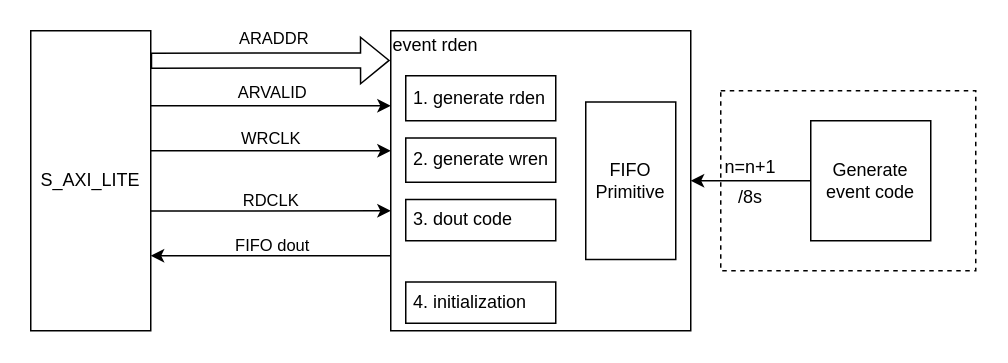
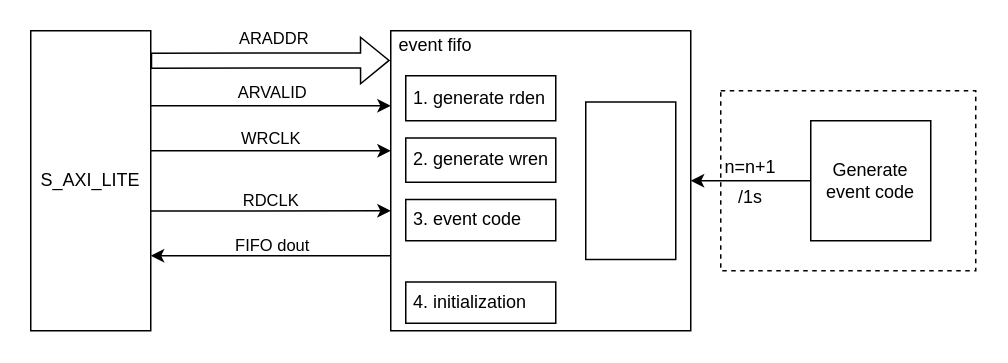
(436, 46) -> (436, 46)
(631, 181) -> none
(751, 197) -> (751, 197)
(462, 220) -> (467, 220)
